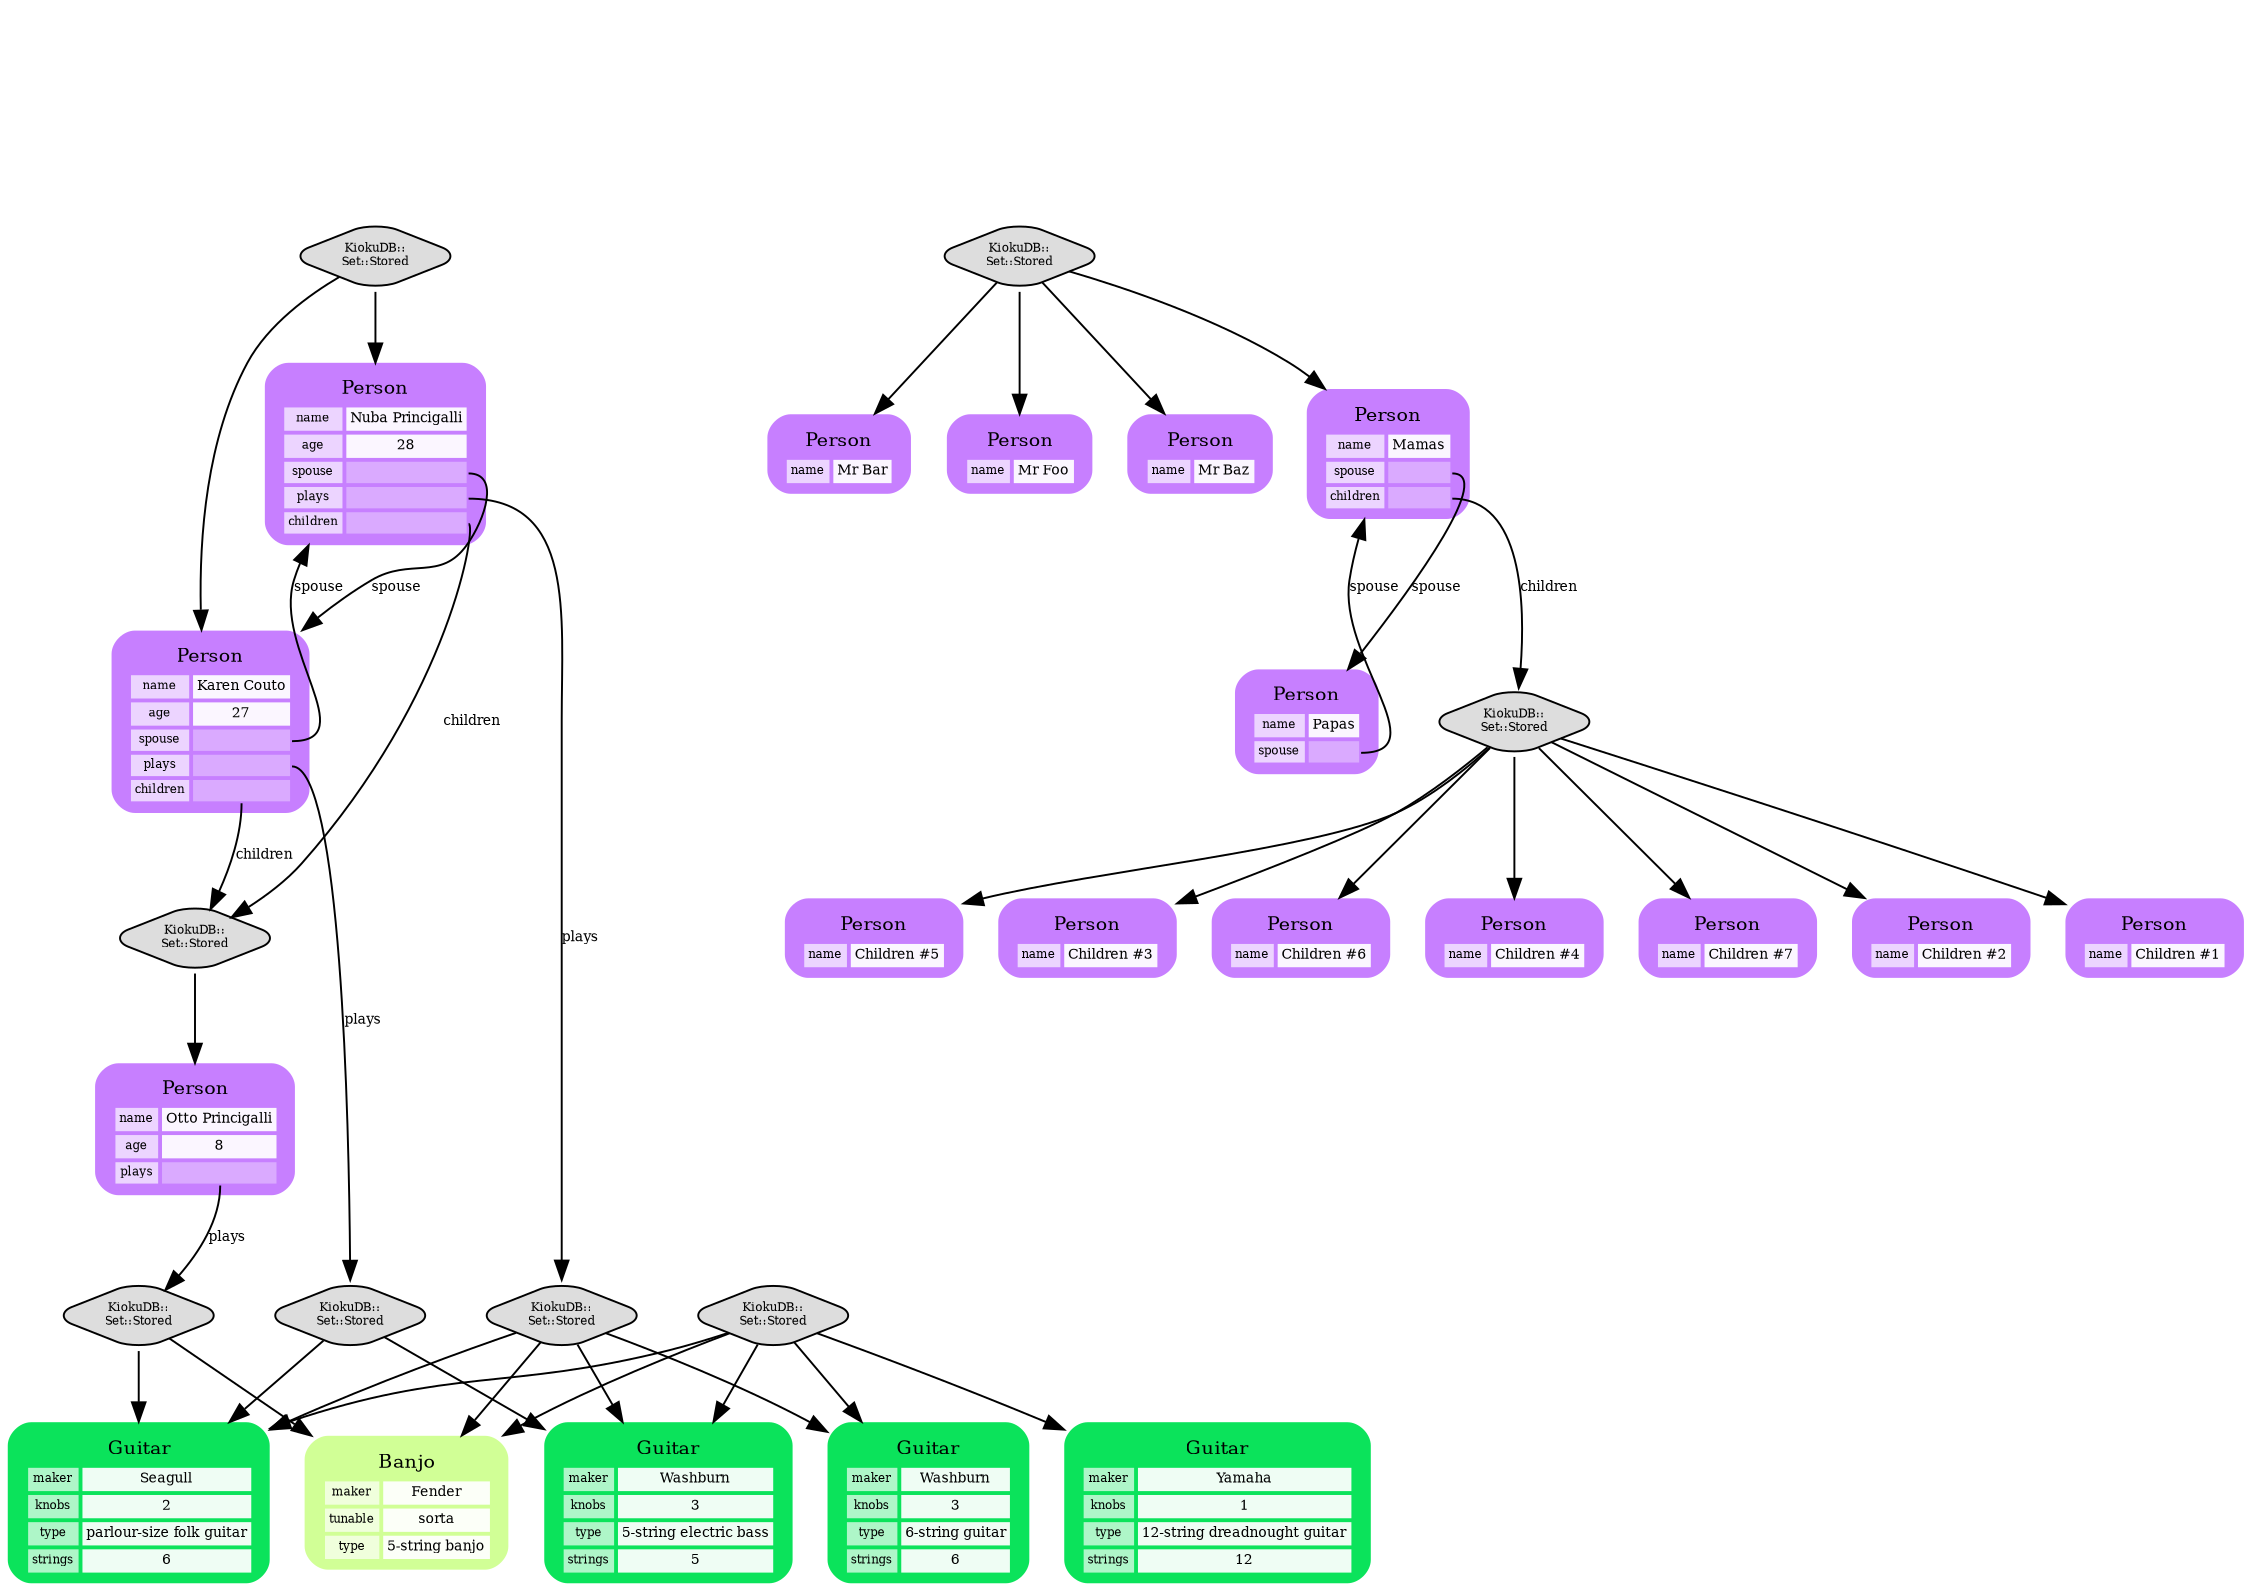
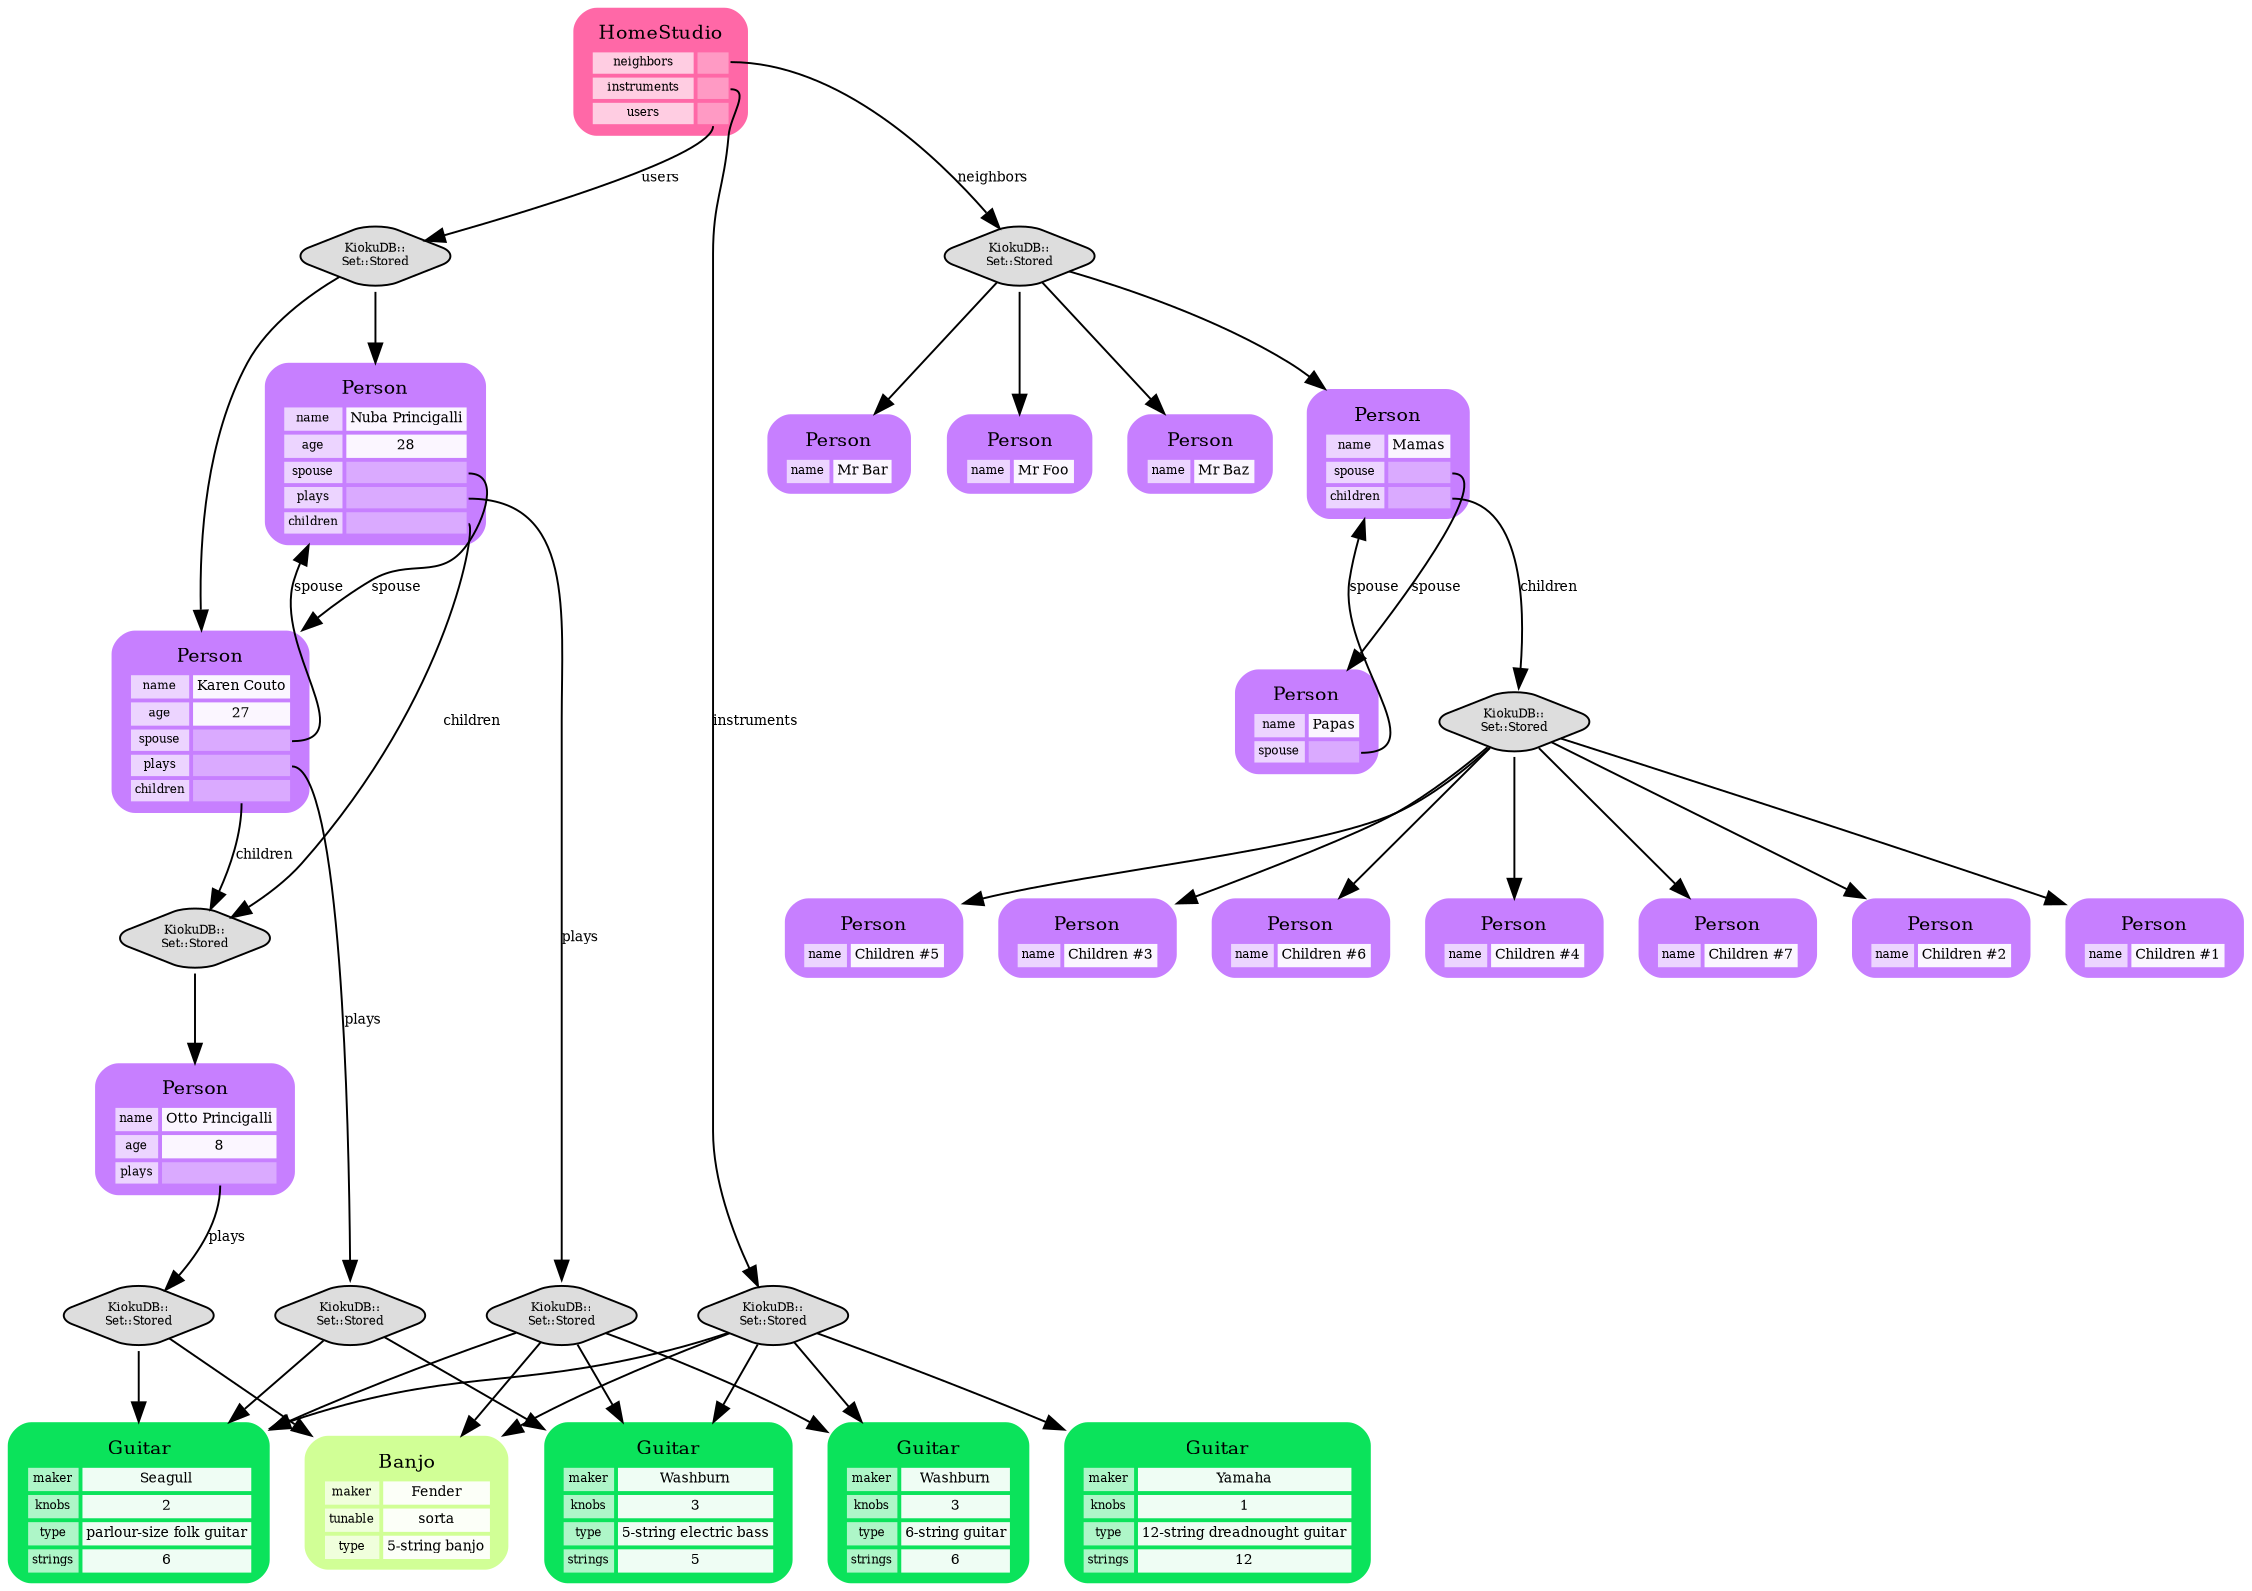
none -> (661, 72)
